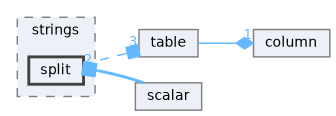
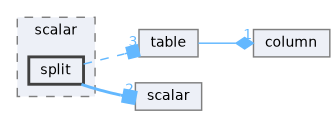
(56, 31) -> (56, 31)
(121, 76) -> (104, 91)
